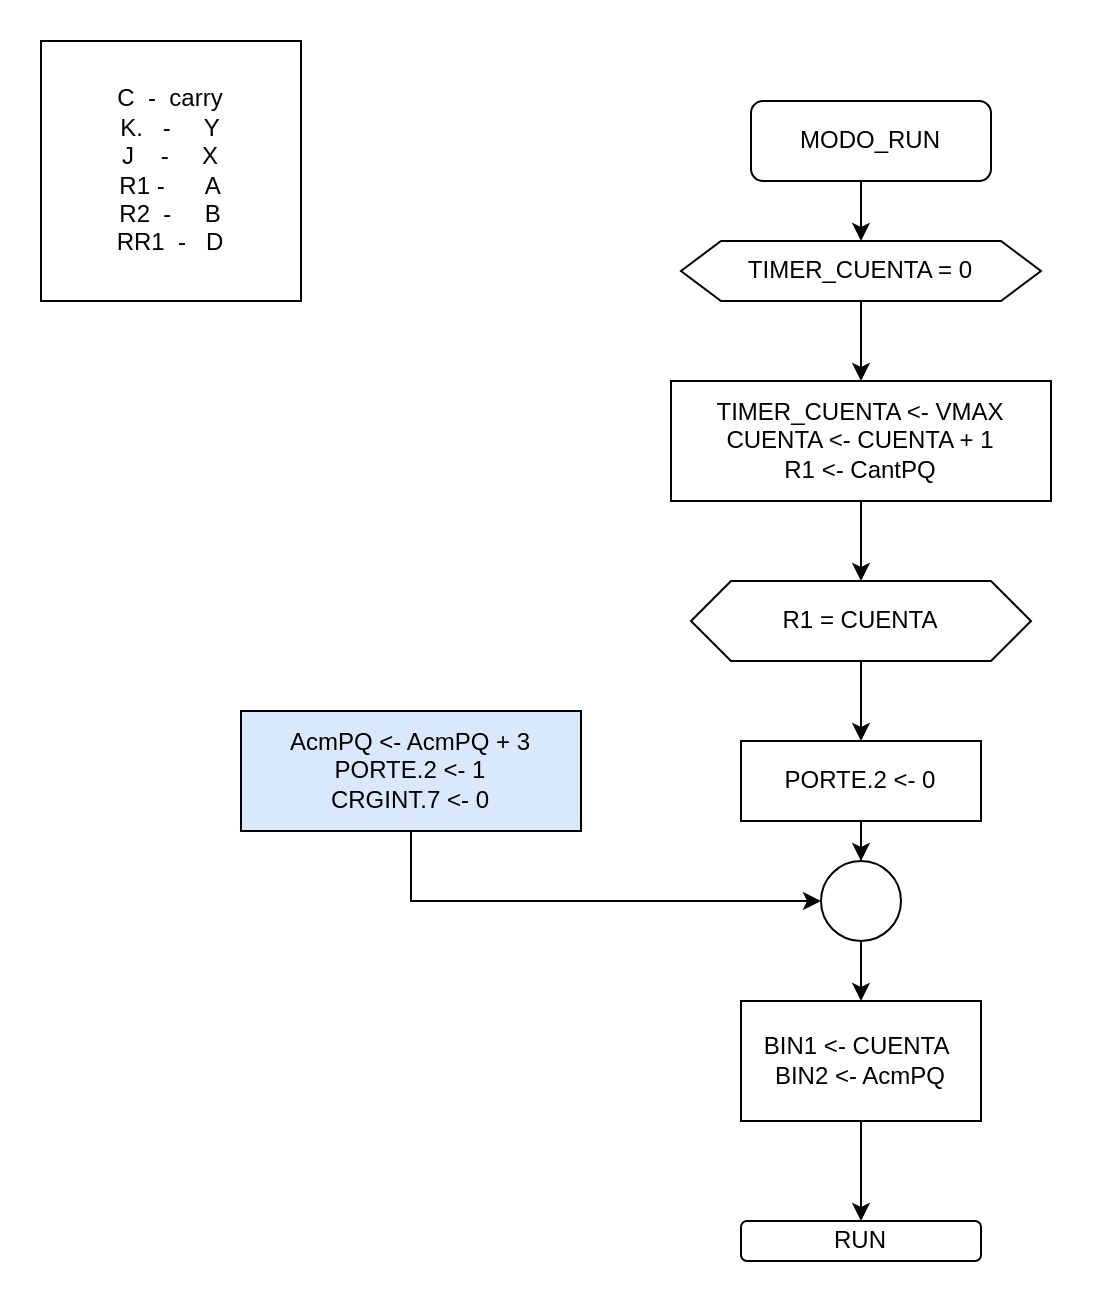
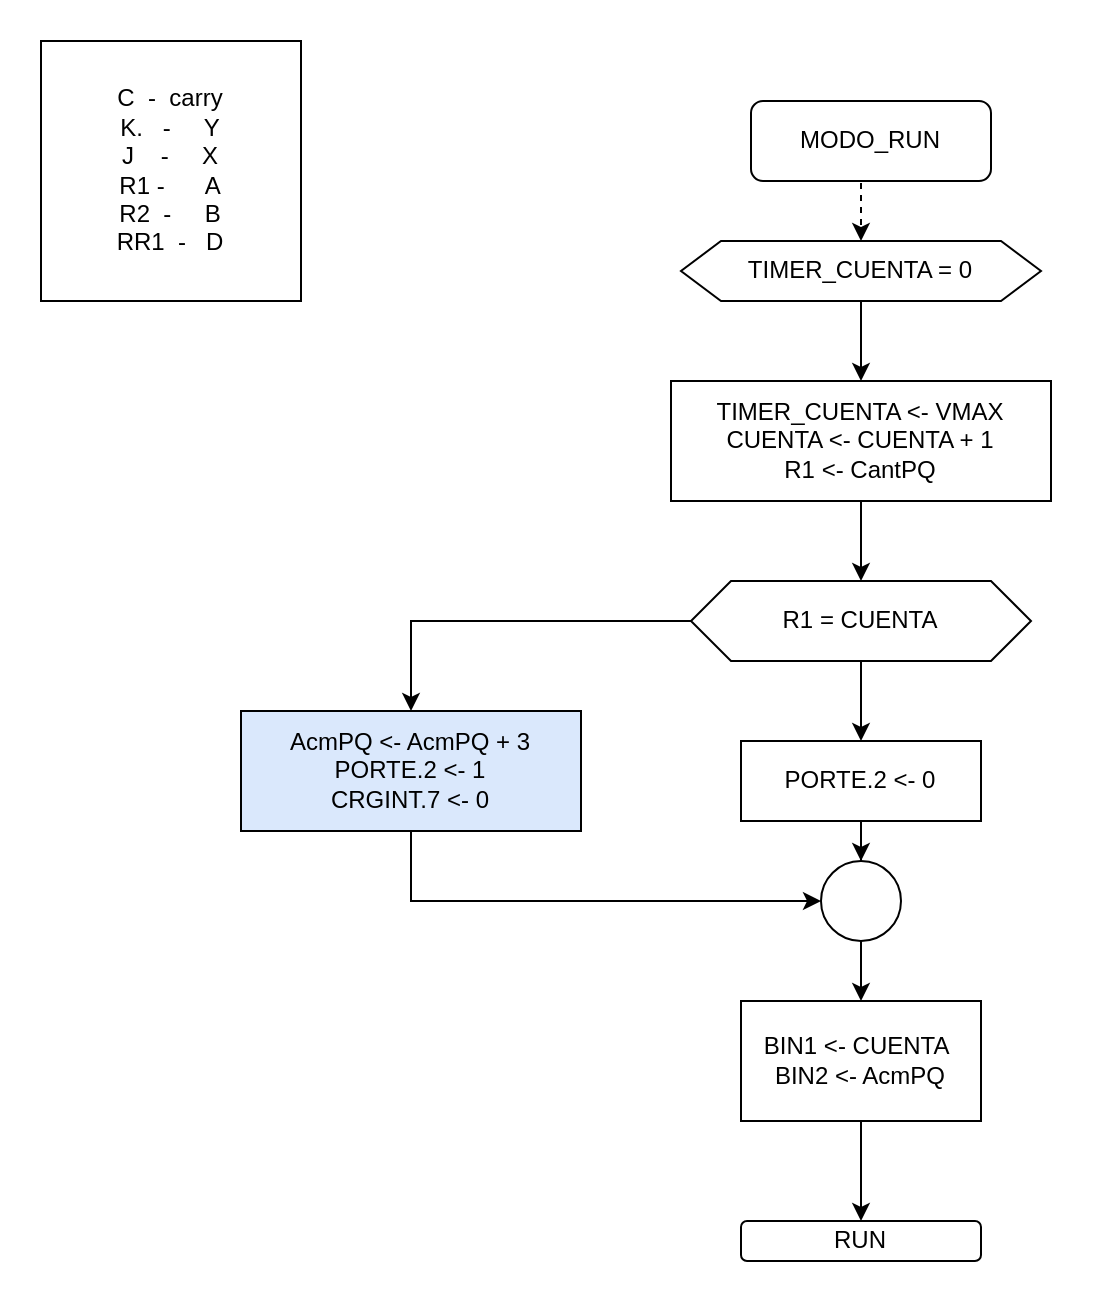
(861, 203) -> (861, 203)
none -> (513, 621)
